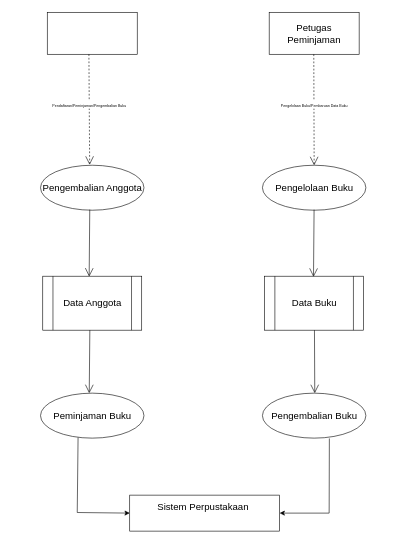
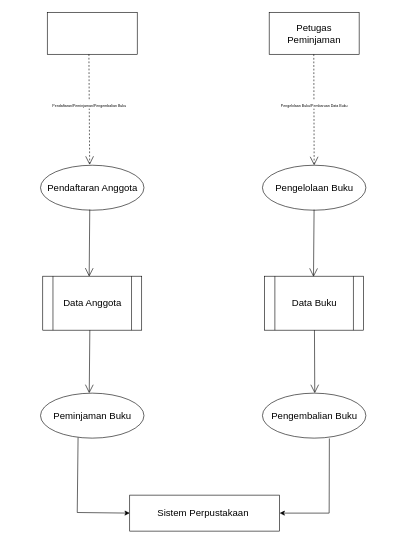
(92, 188) -> (92, 188)
(203, 507) -> (203, 513)
